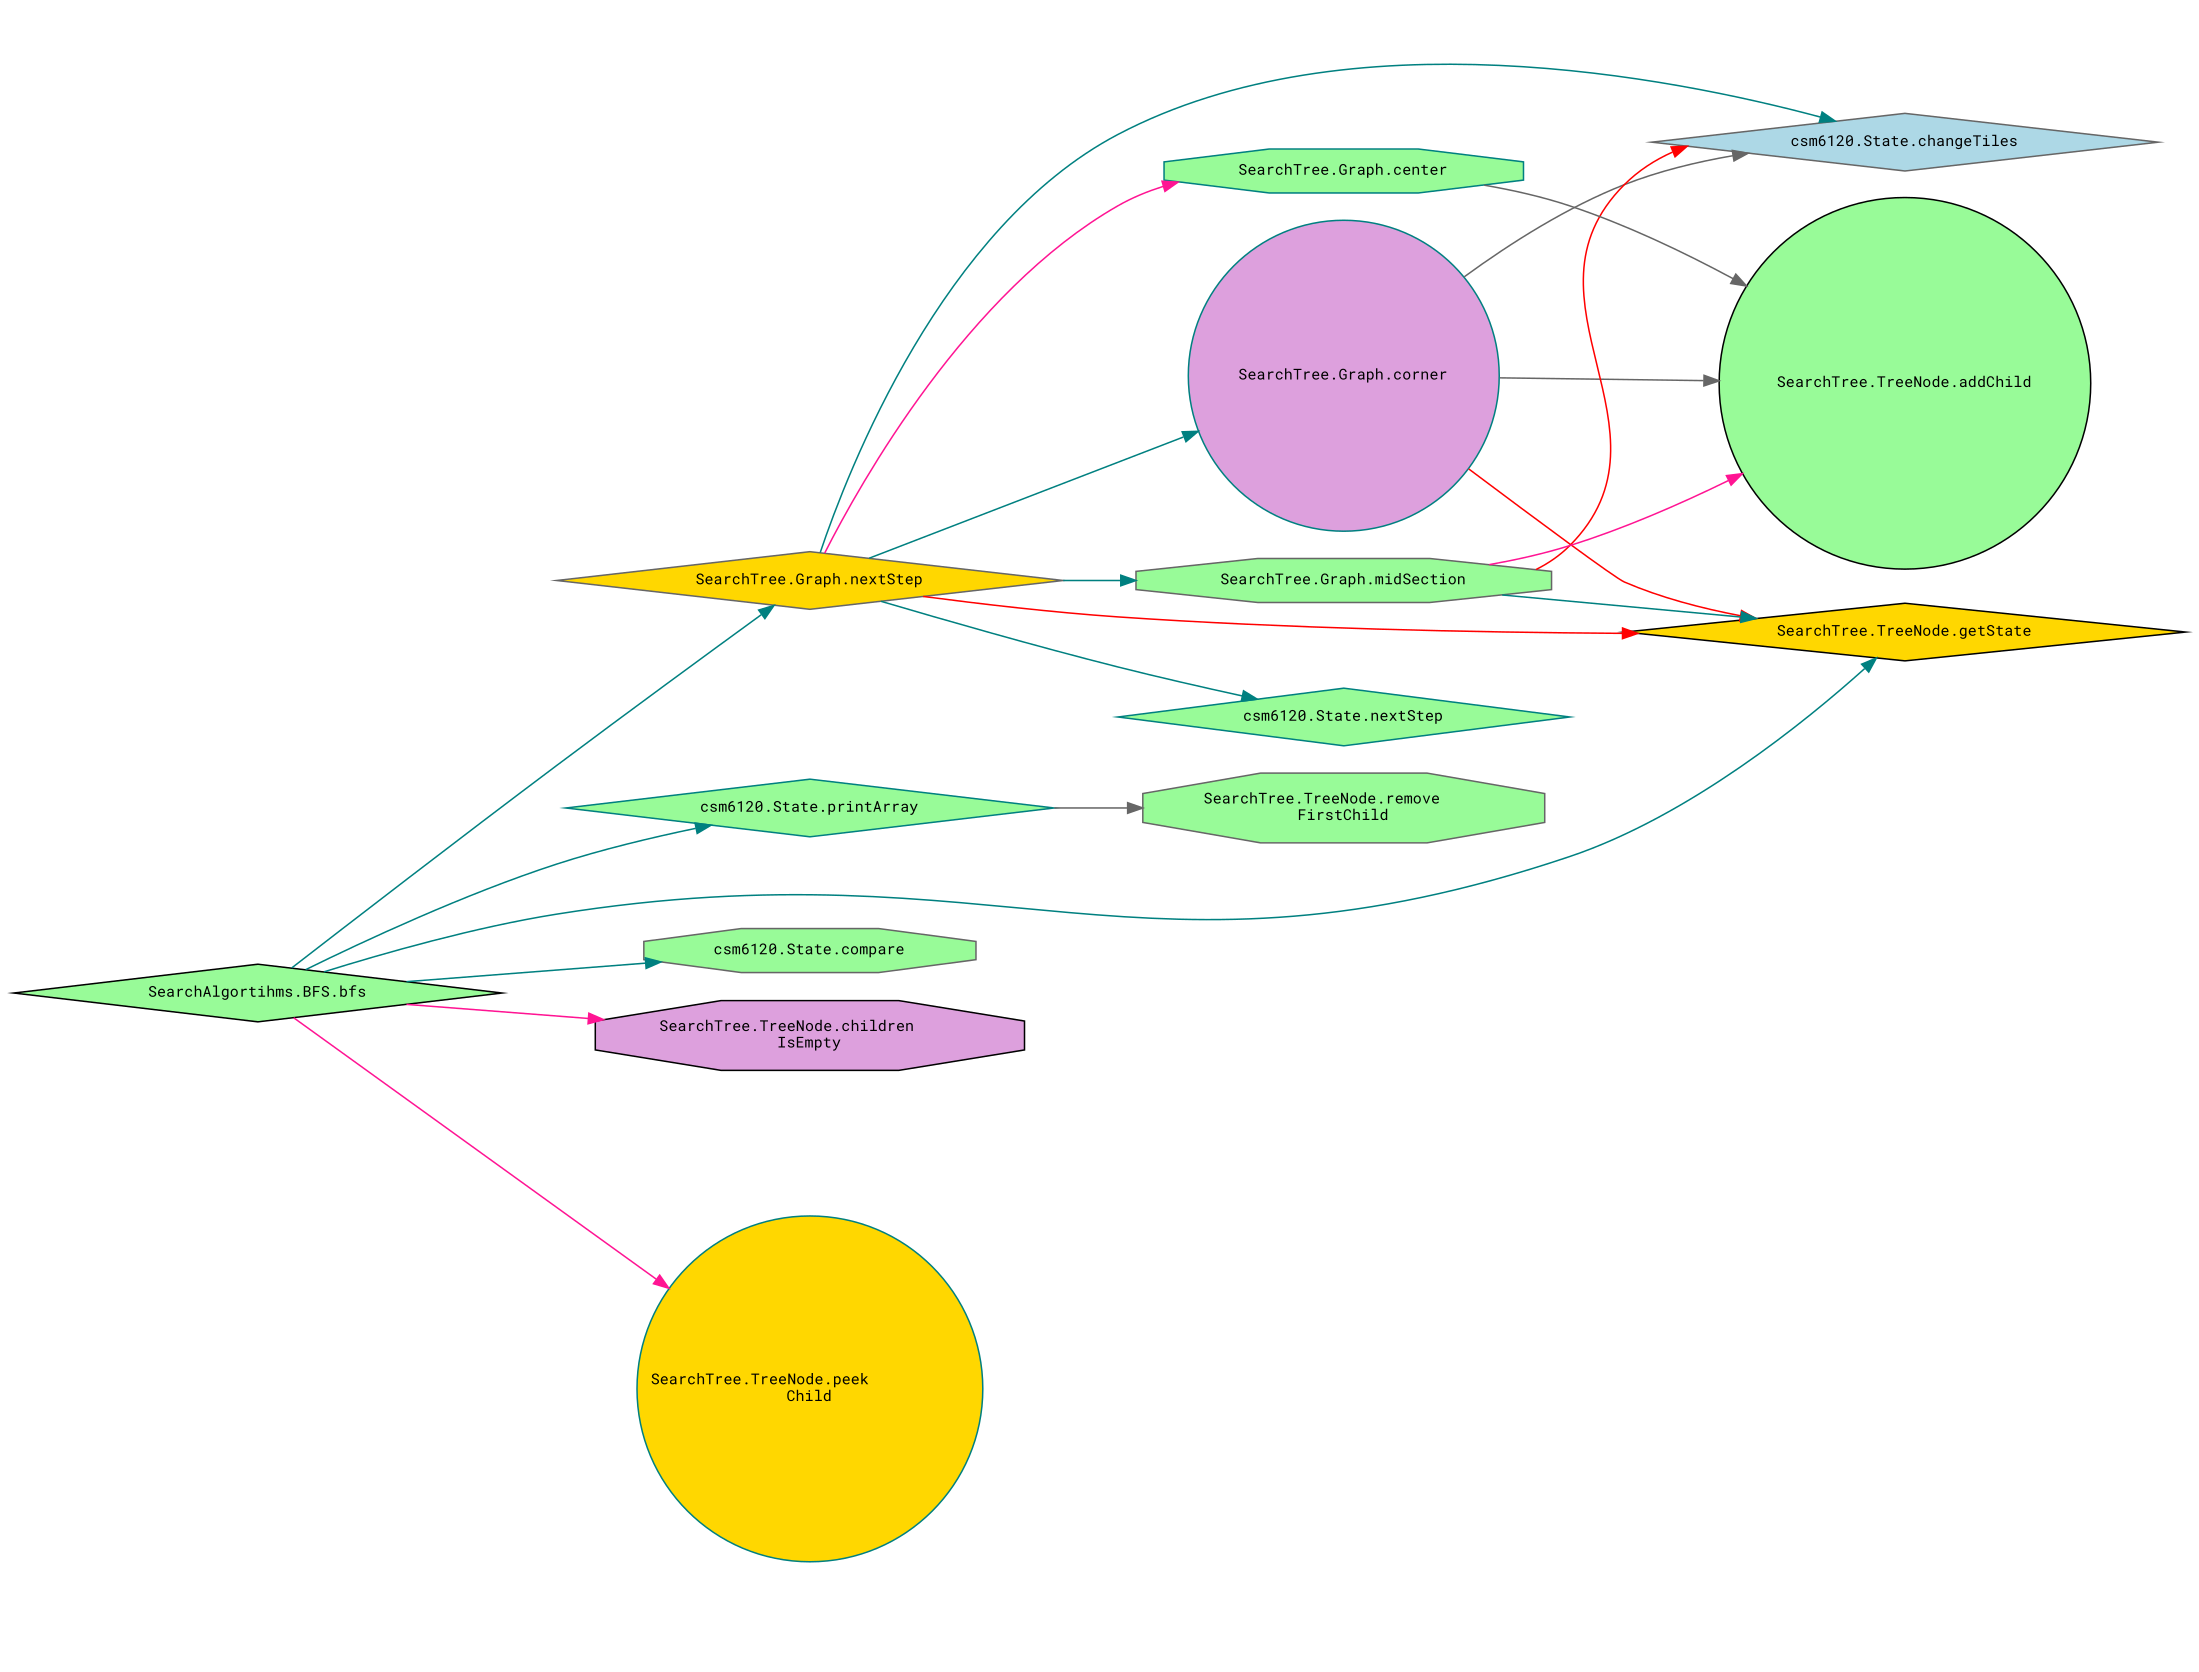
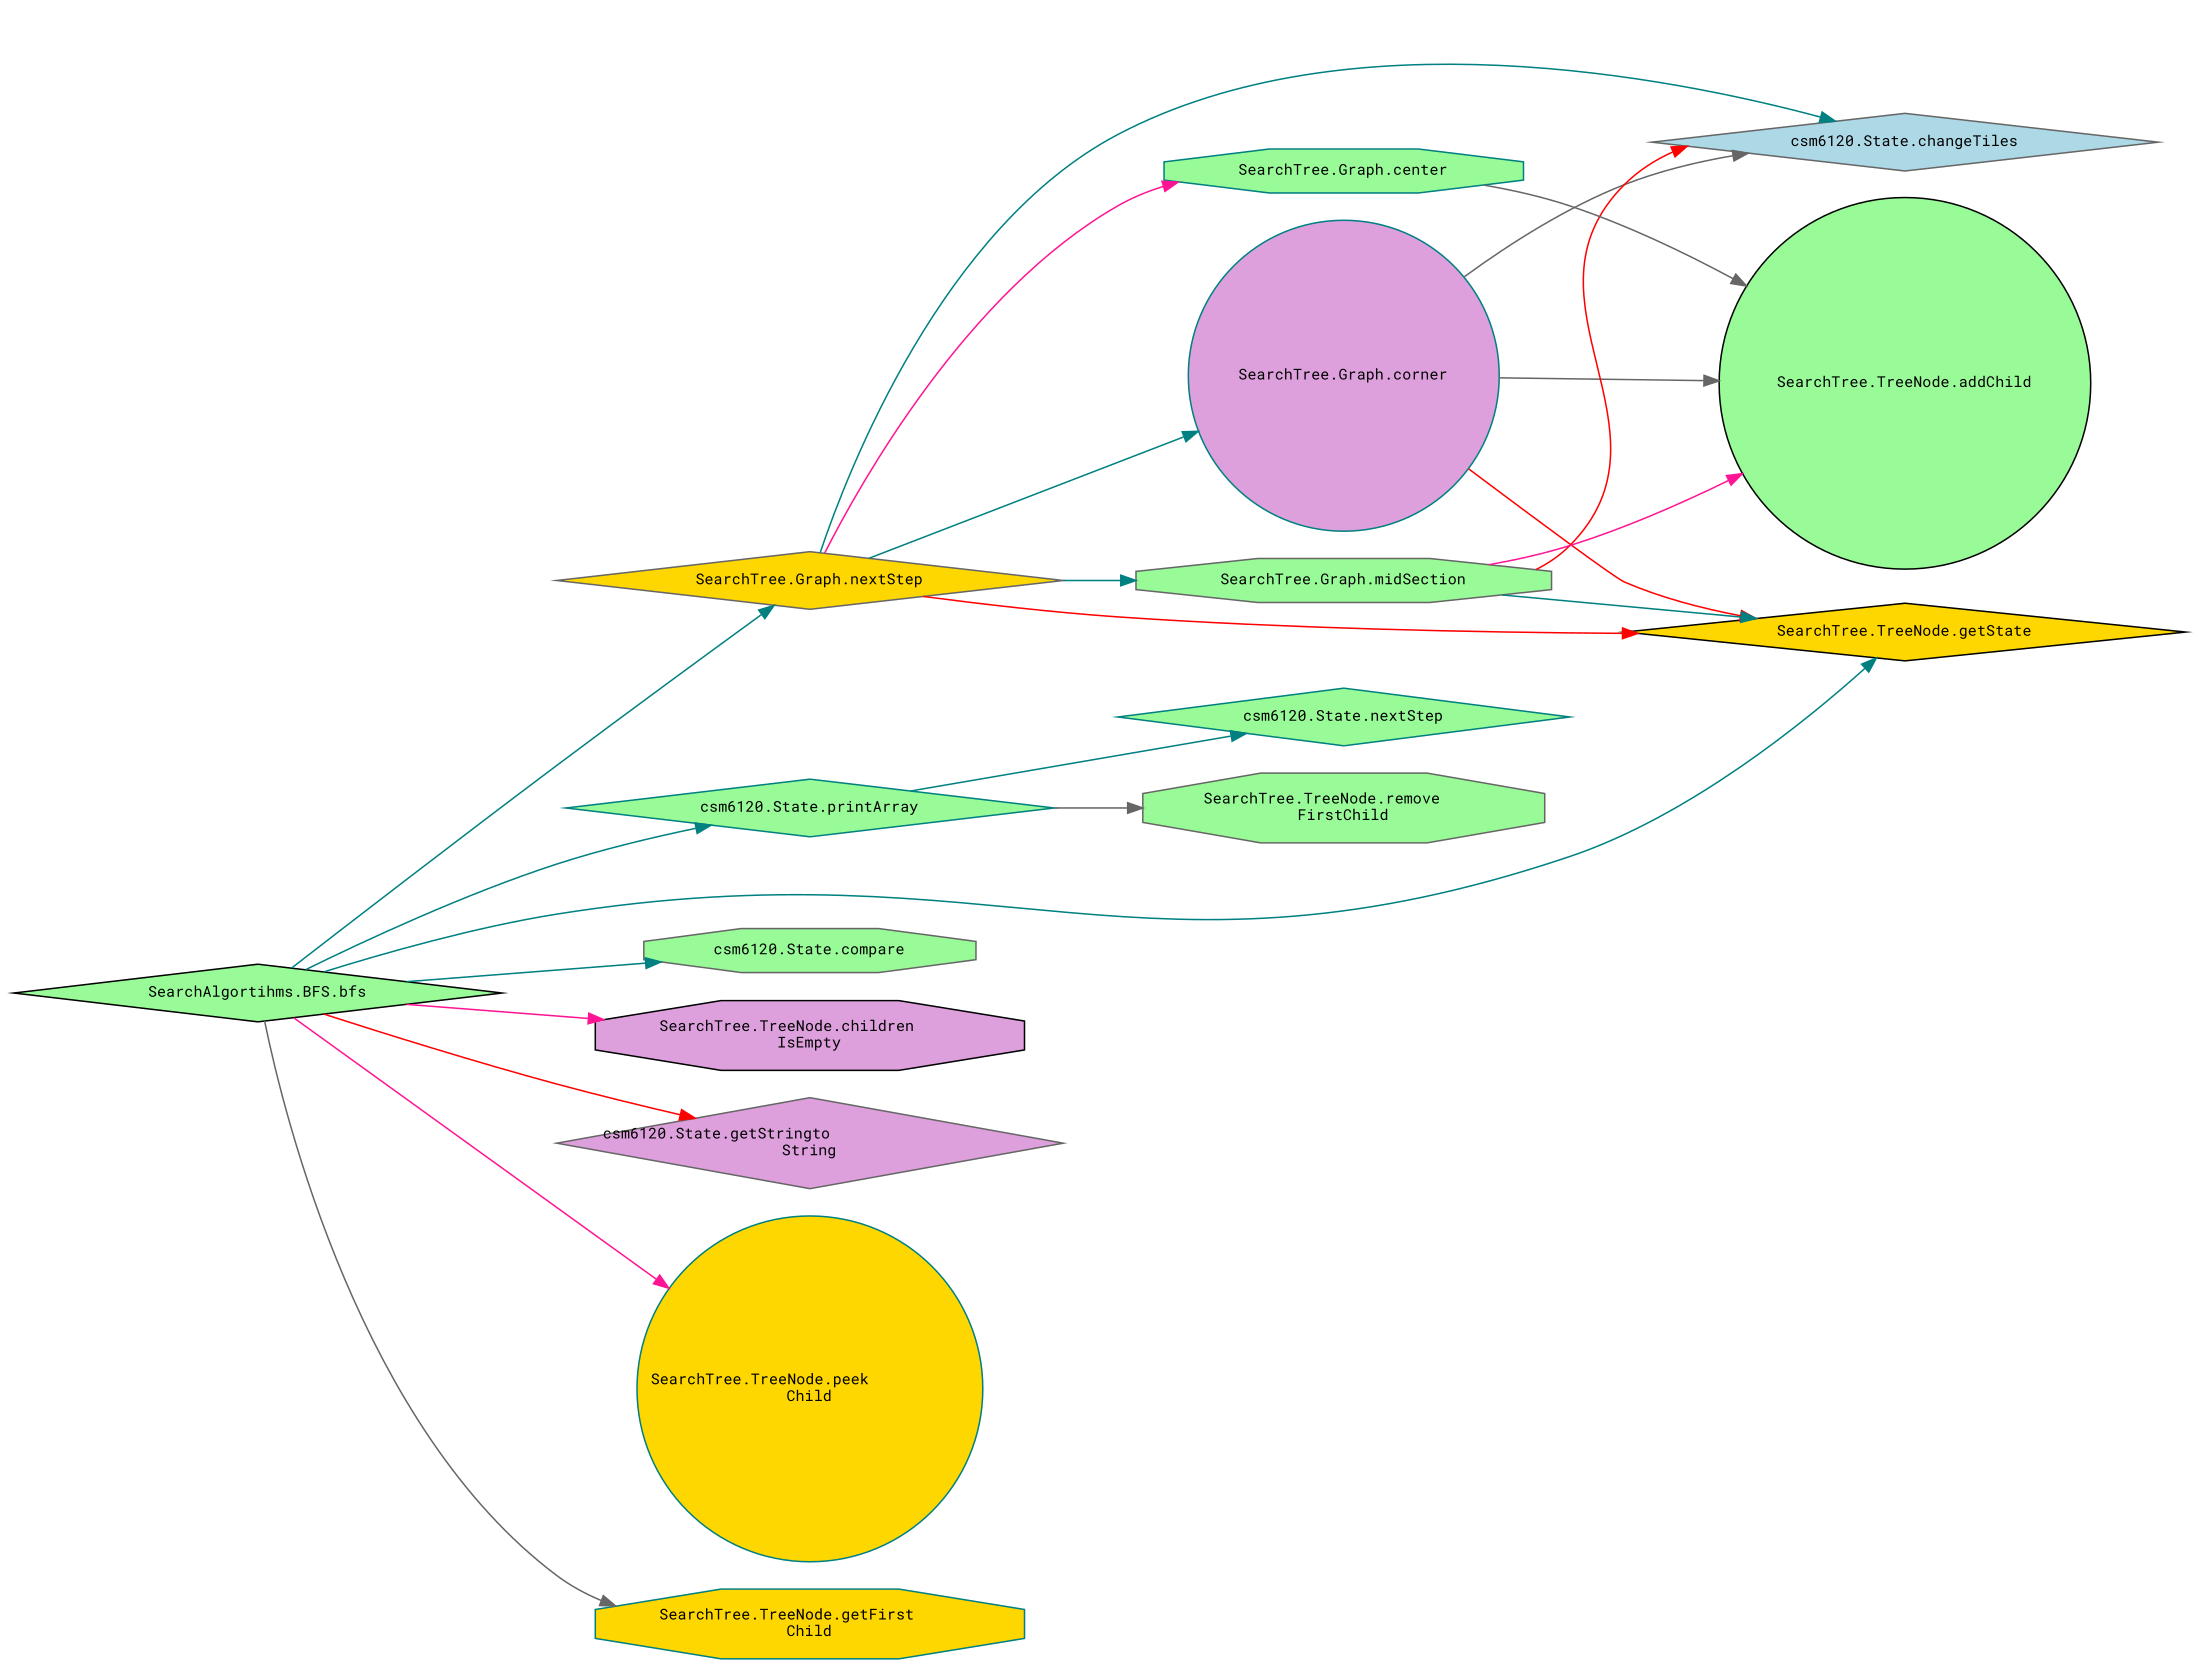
(1061, 652) -> (1071, 763)
none -> (810, 1143)
none -> (810, 1624)
